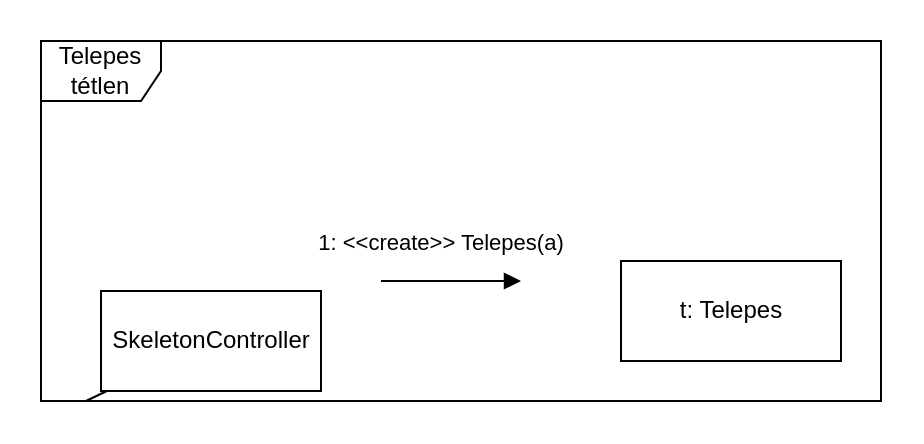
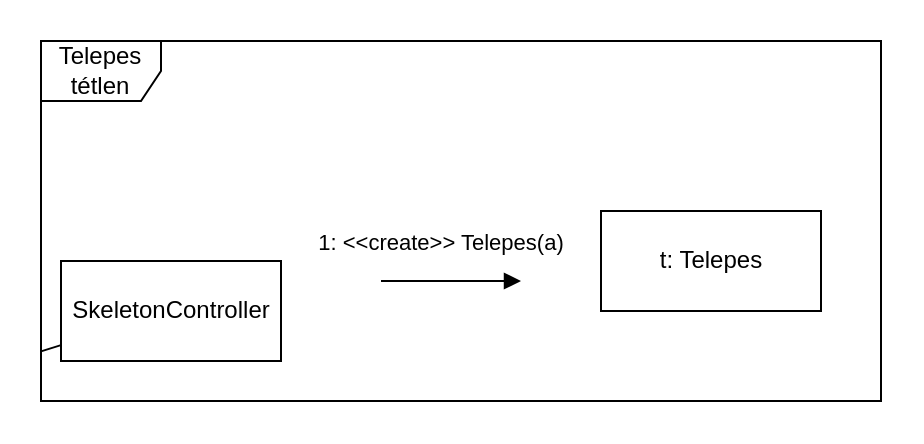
(731, 311) -> (711, 261)
(211, 341) -> (171, 311)
